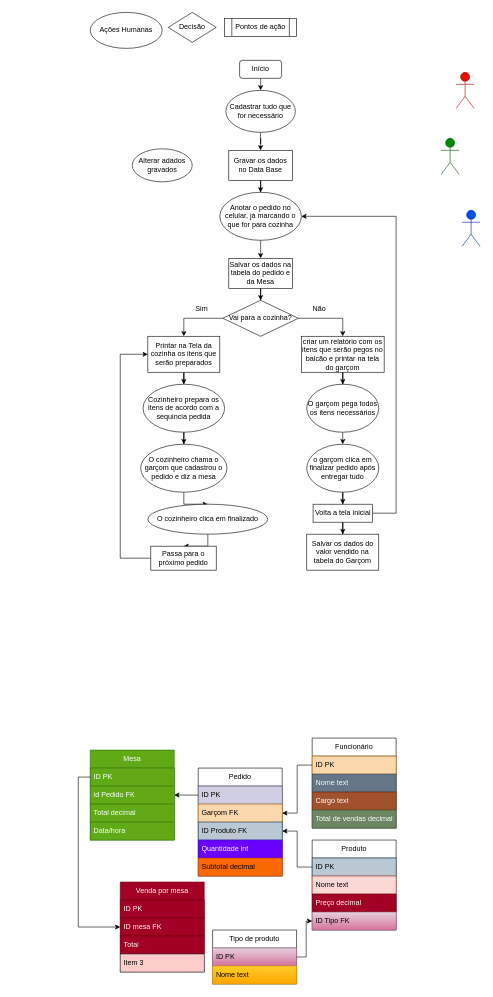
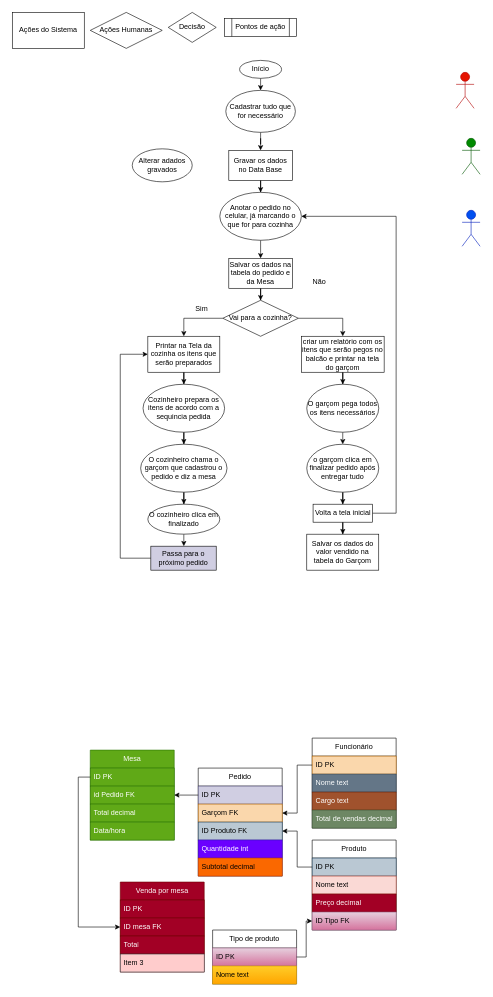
none -> (48, 30)
(126, 30) -> (126, 30)
(261, 69) -> (261, 69)
(450, 156) -> (471, 156)
(320, 309) -> (320, 282)
(208, 519) -> (184, 519)
(184, 558) -> (184, 558)
